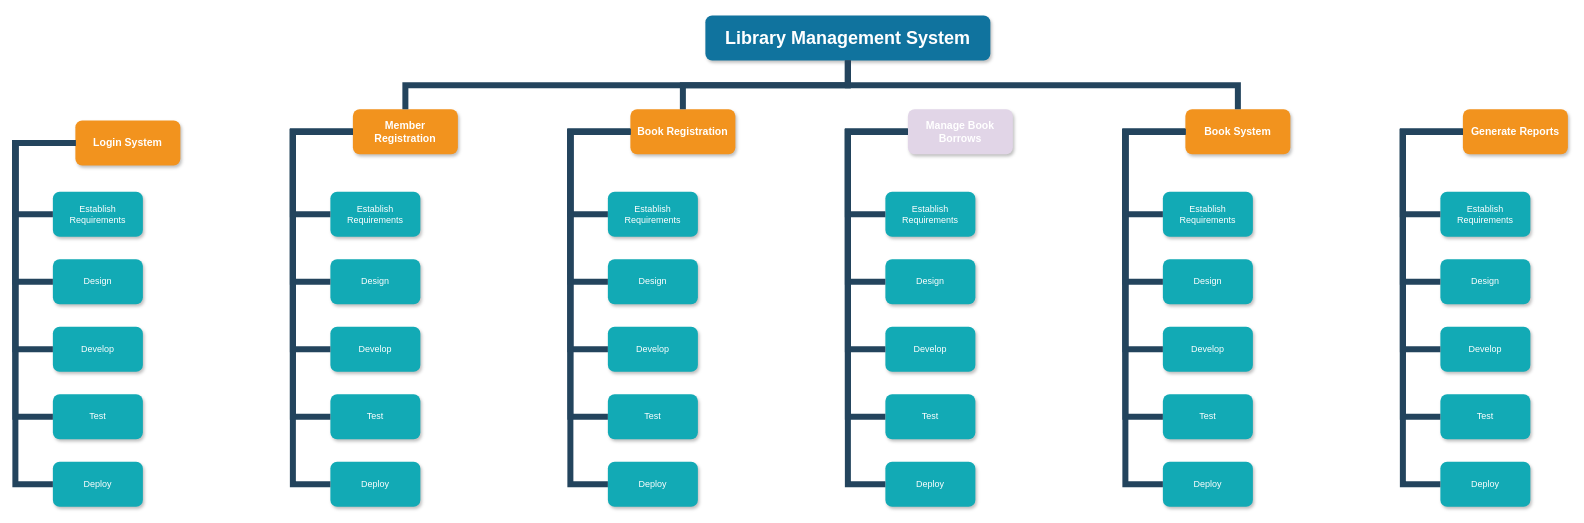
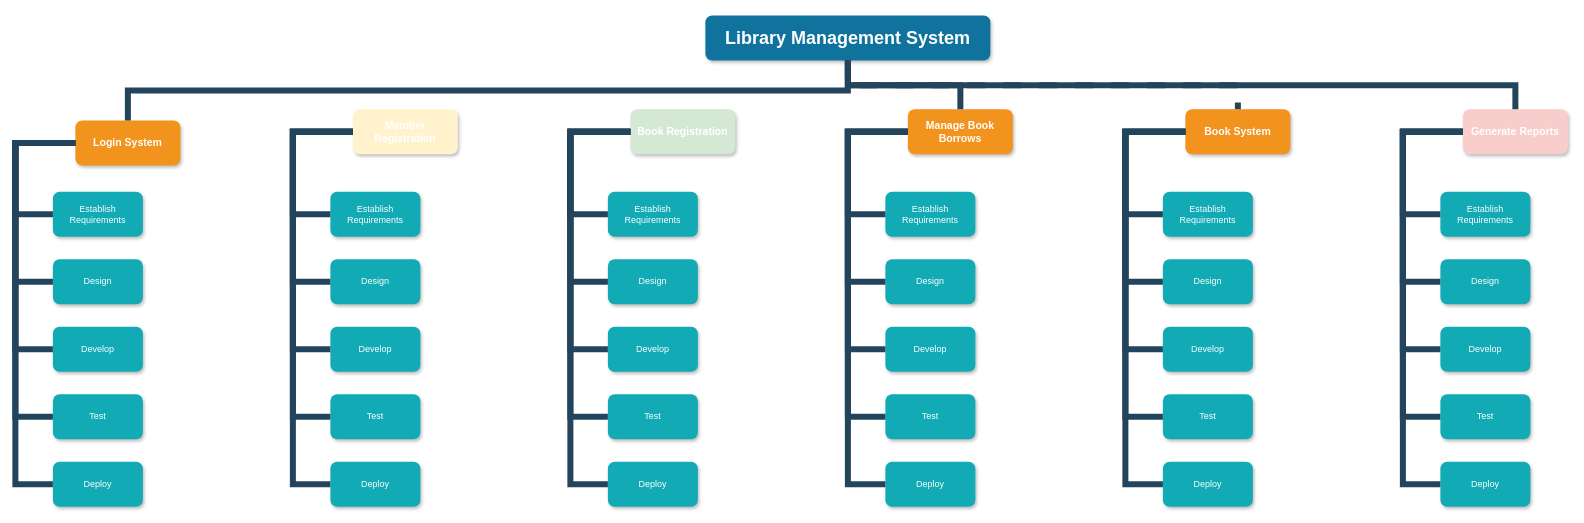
(531, 85) -> none
none -> (1389, 85)
none -> (475, 90)
(1238, 95) -> (1238, 95)
(683, 98) -> none
none -> (960, 98)
(405, 132) -> (405, 132)
(683, 132) -> (683, 132)
(960, 132) -> (960, 132)
(1515, 132) -> (1515, 132)
